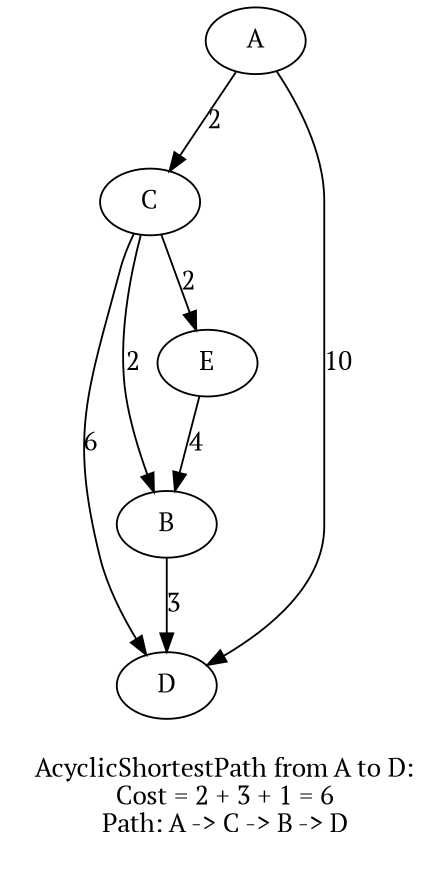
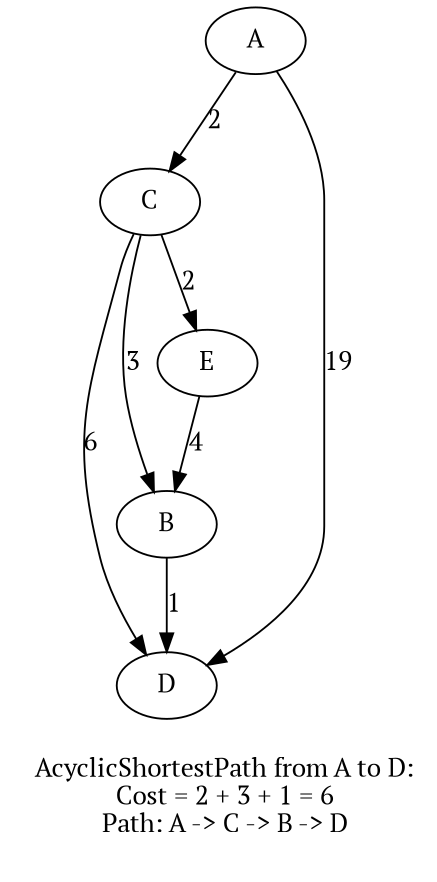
(133, 363) -> (133, 363)
(339, 363) -> (339, 363)
(174, 605) -> (174, 605)
